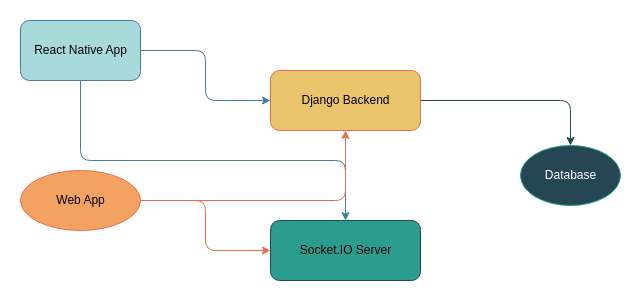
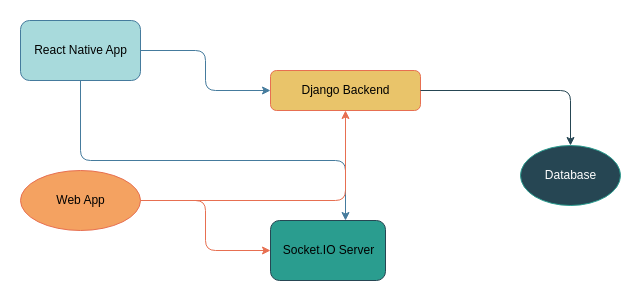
(346, 101) -> (346, 91)
(346, 251) -> (328, 251)
